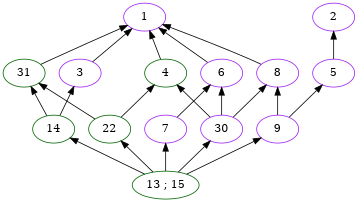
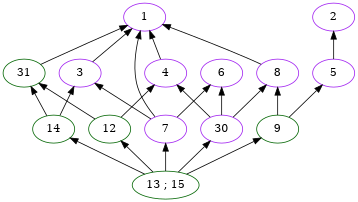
(187, 47) -> (136, 80)
(166, 73) -> (166, 73)
none -> (126, 103)
(110, 129) -> (110, 129)
(278, 129) -> (278, 129)
